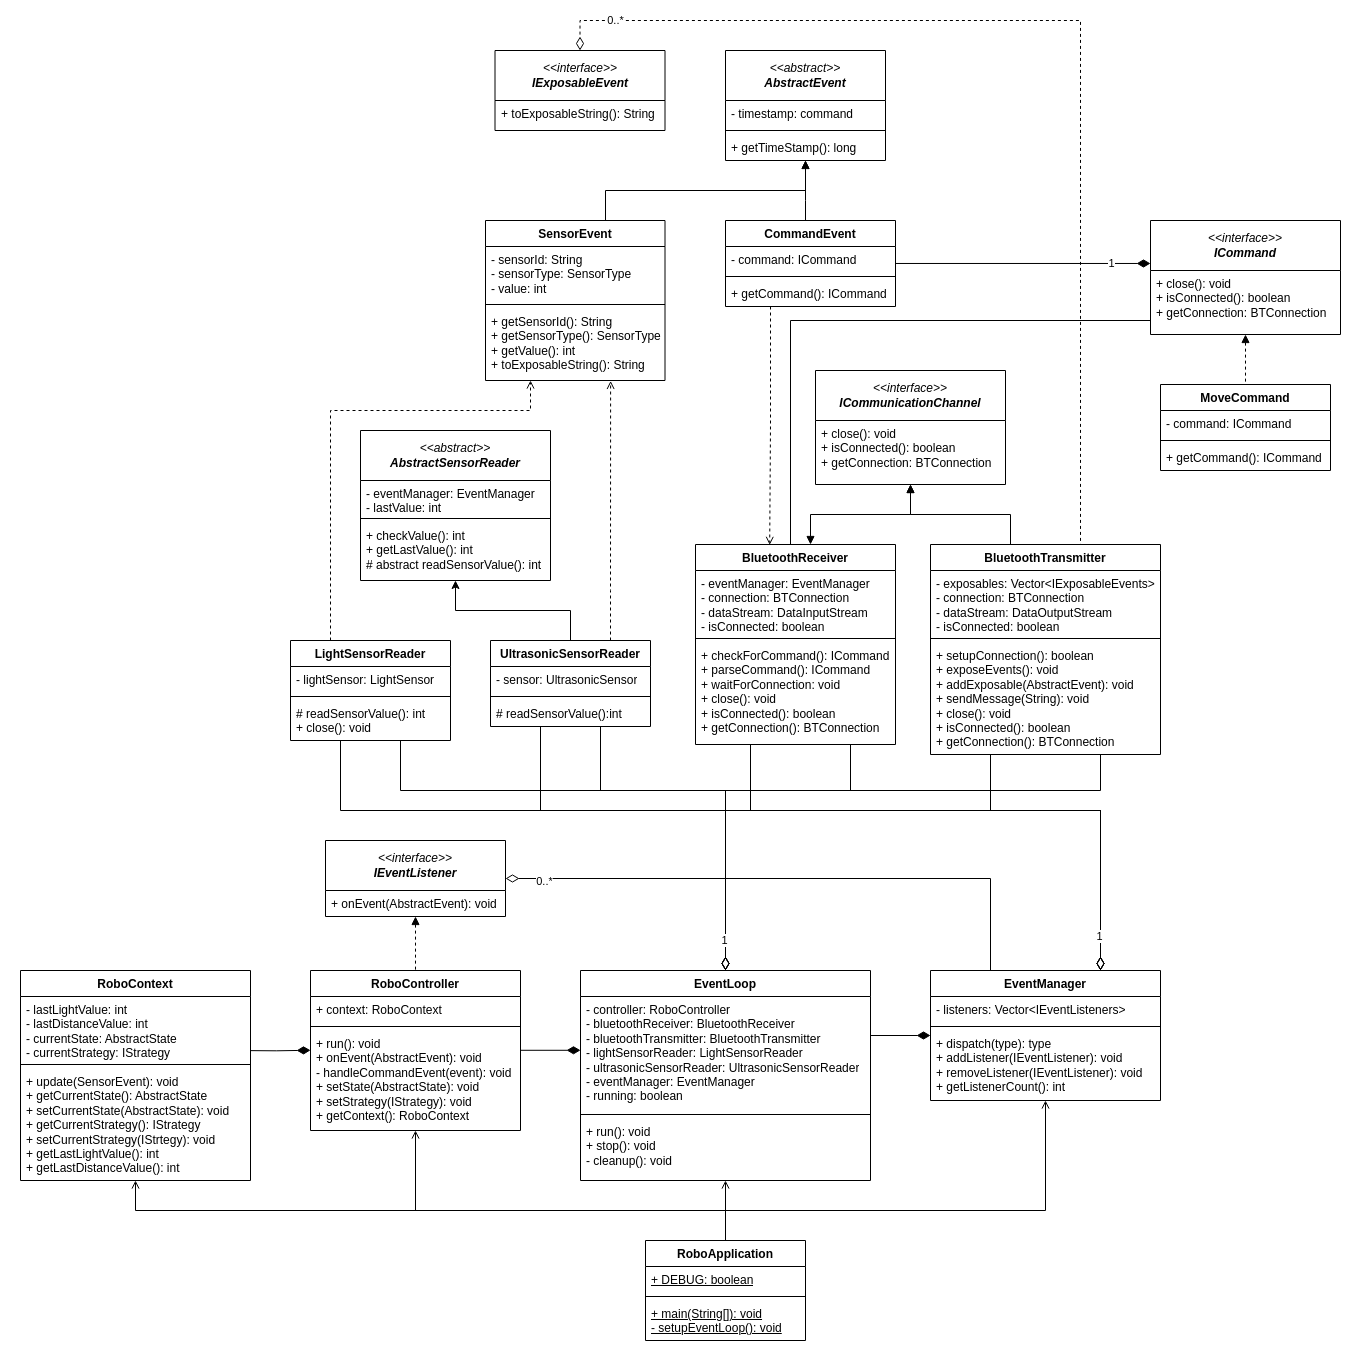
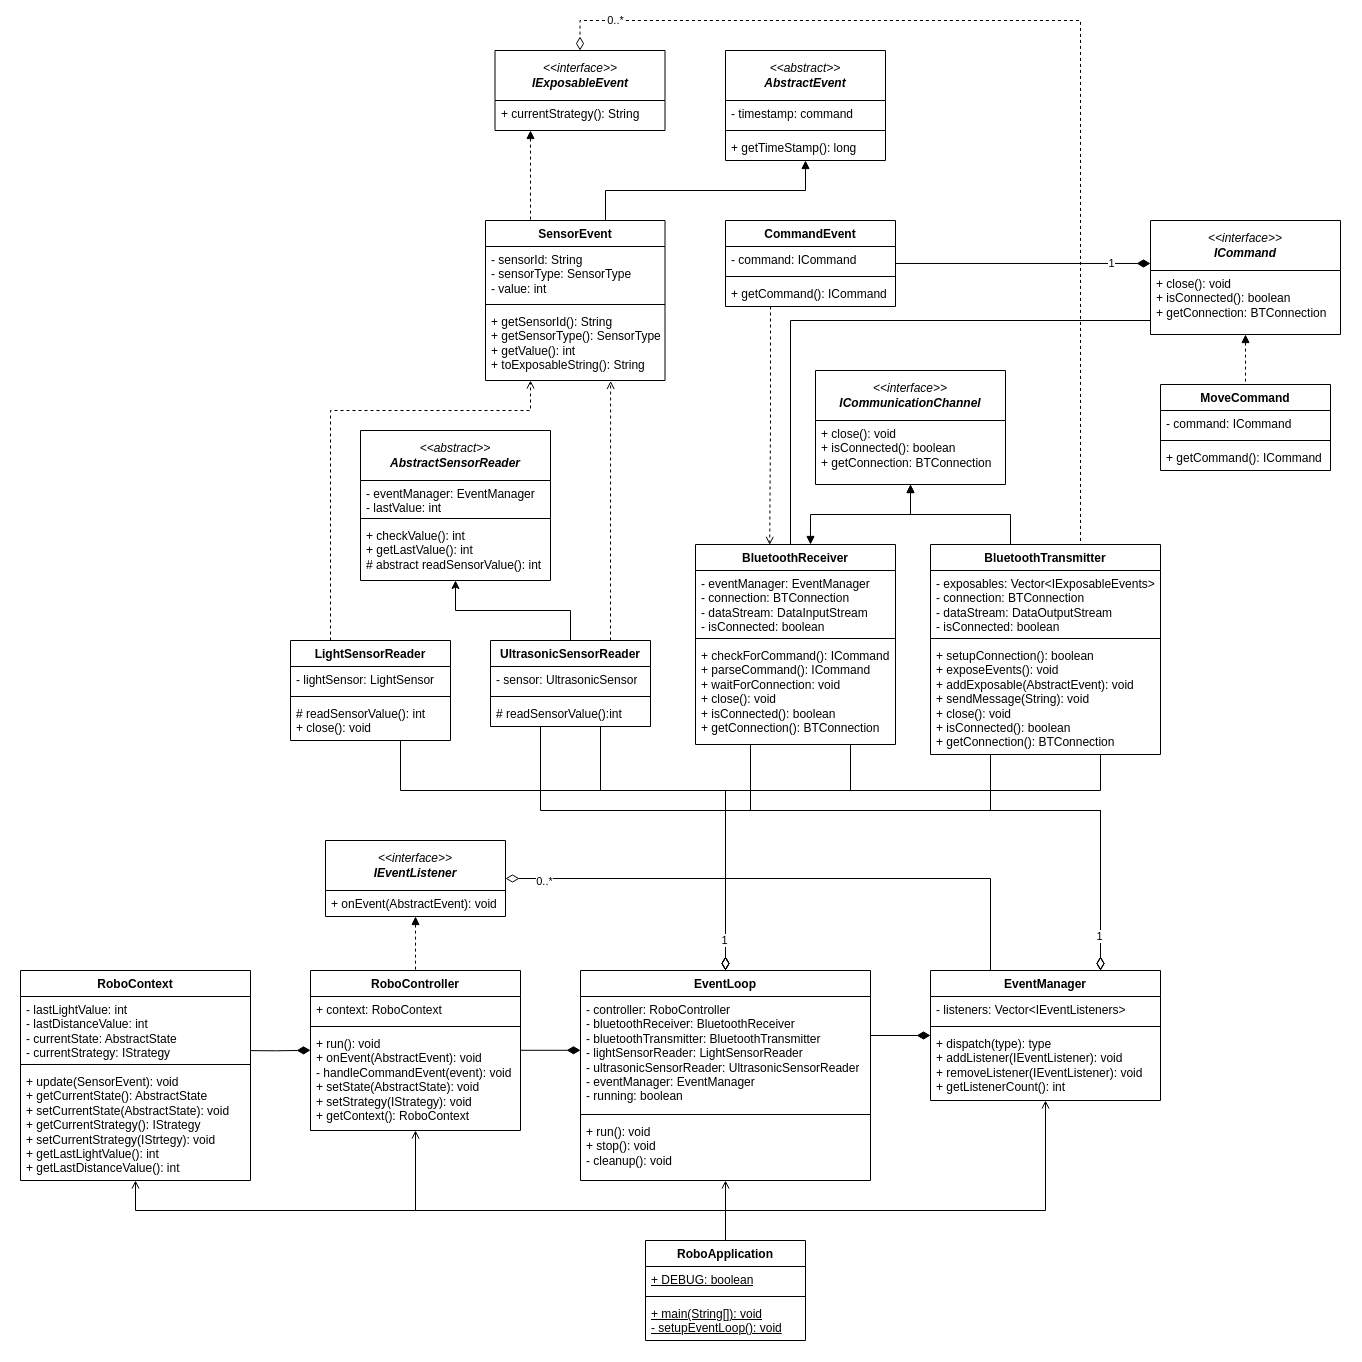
(582, 122) -> (582, 122)
none -> (531, 179)
(806, 207) -> none
(405, 811) -> none
